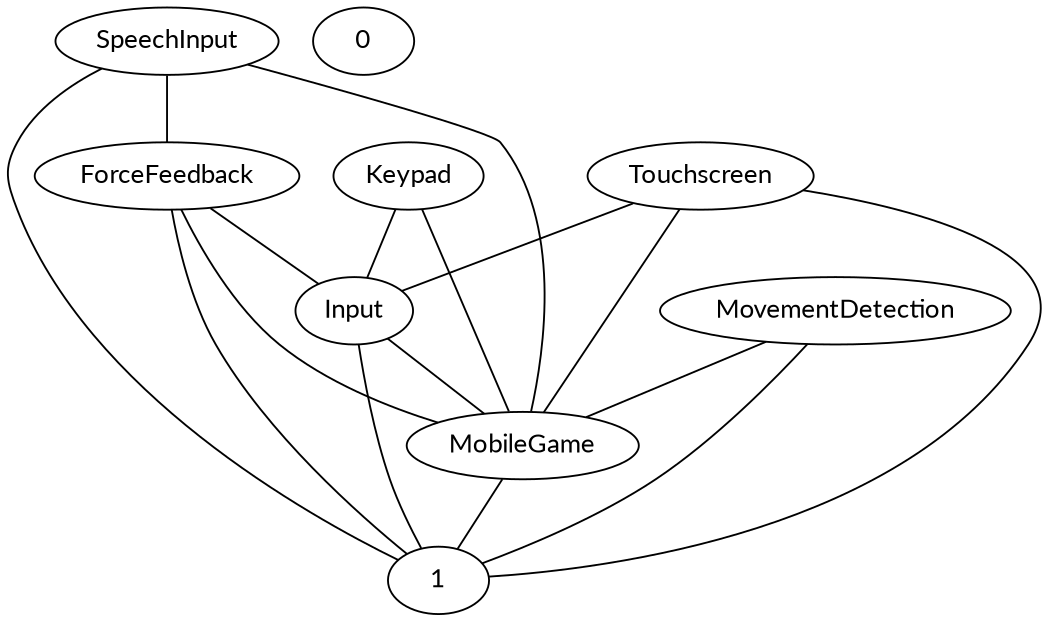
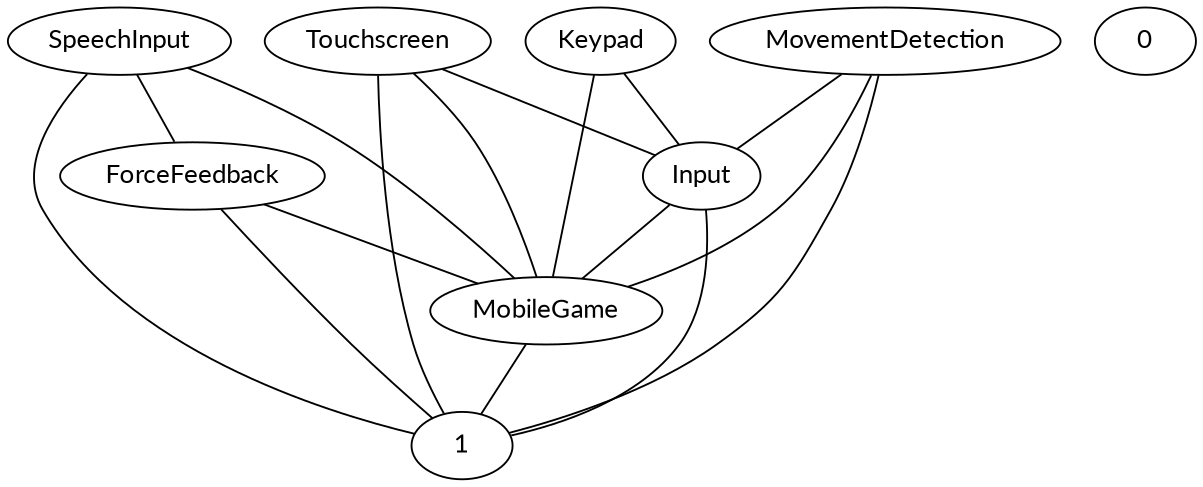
(265, 246) -> (789, 112)
